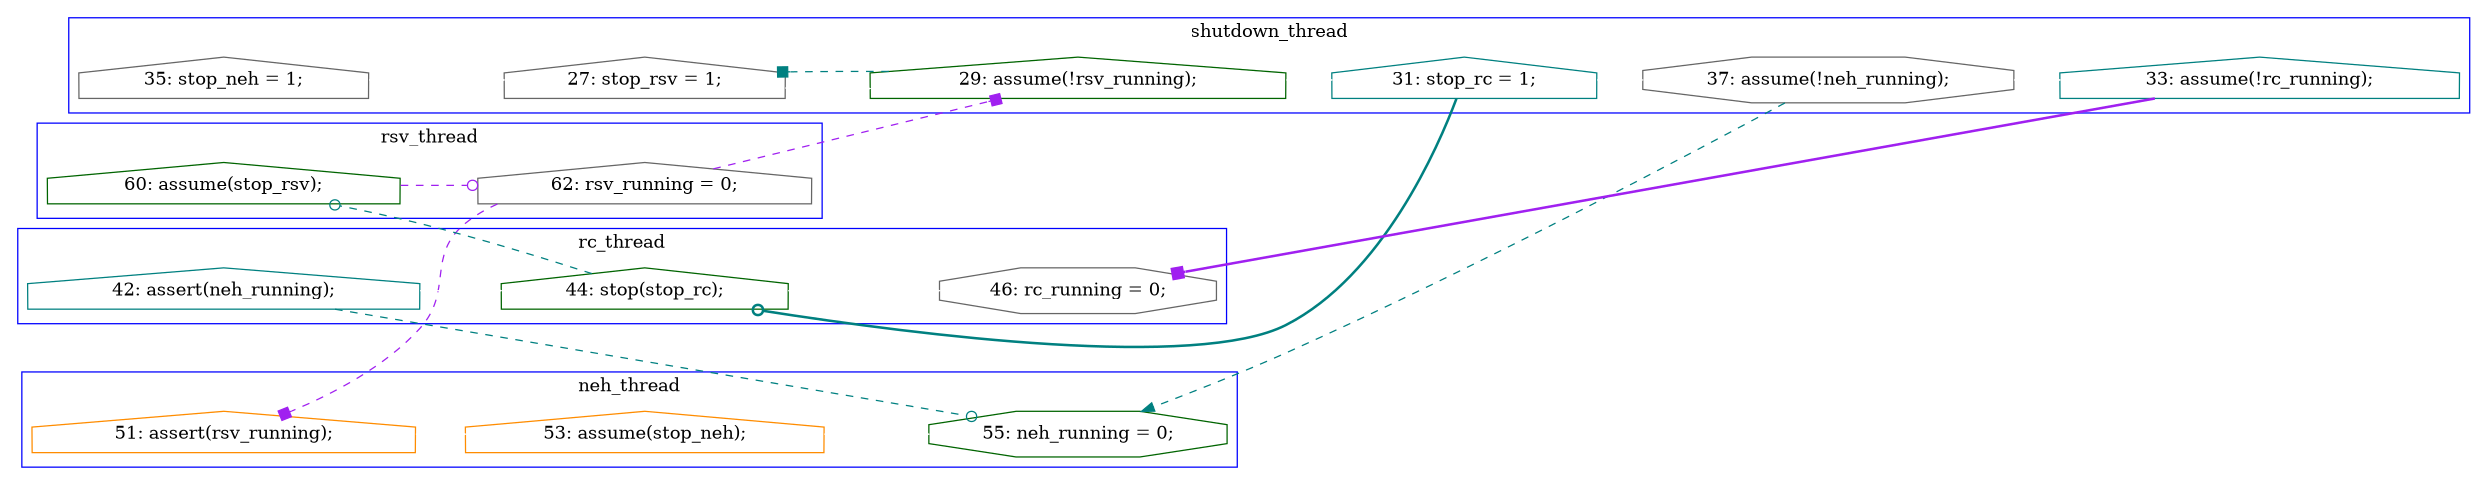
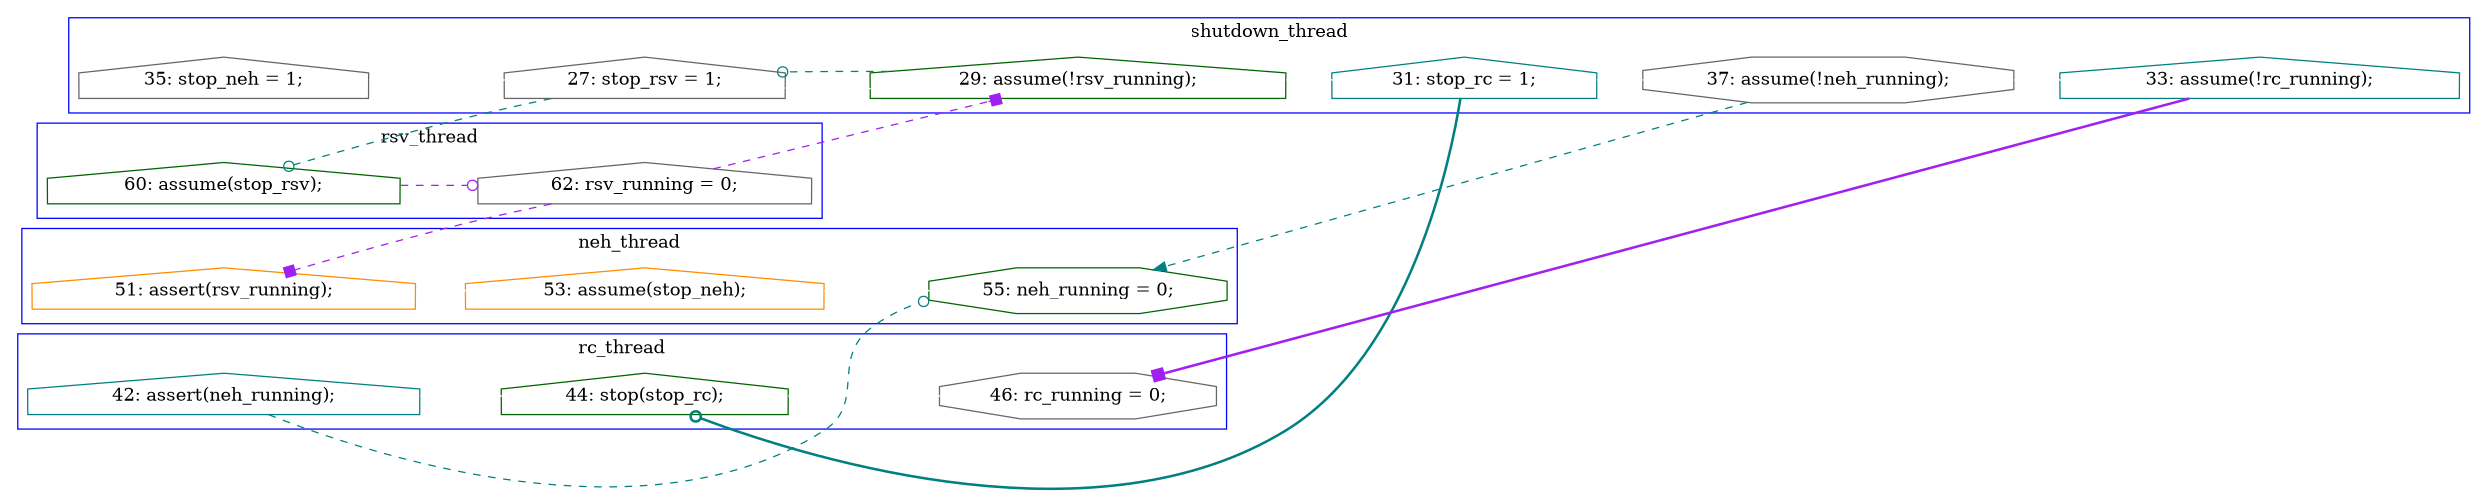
(840, 71) -> (838, 71)
(473, 238) -> (415, 131)
